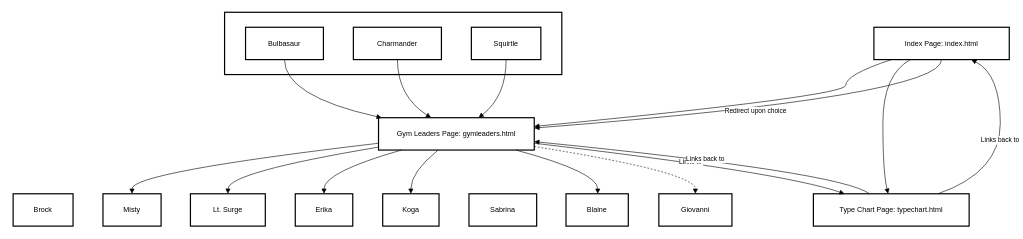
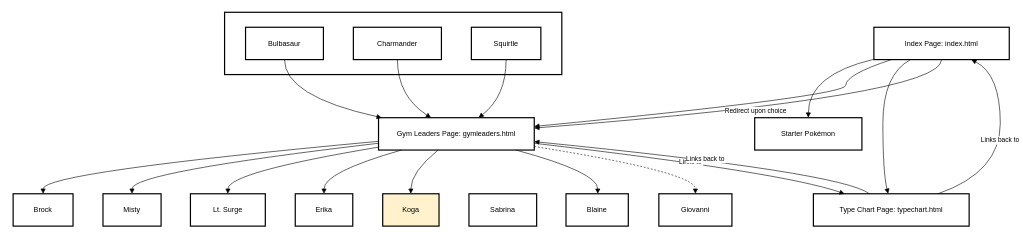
none -> (817, 90)
none -> (809, 134)
none -> (210, 159)
(411, 210) -> (411, 210)
